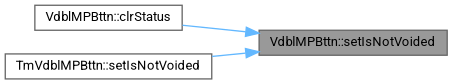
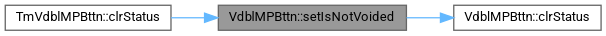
(214, 29) -> (423, 18)
(109, 66) -> (88, 18)
